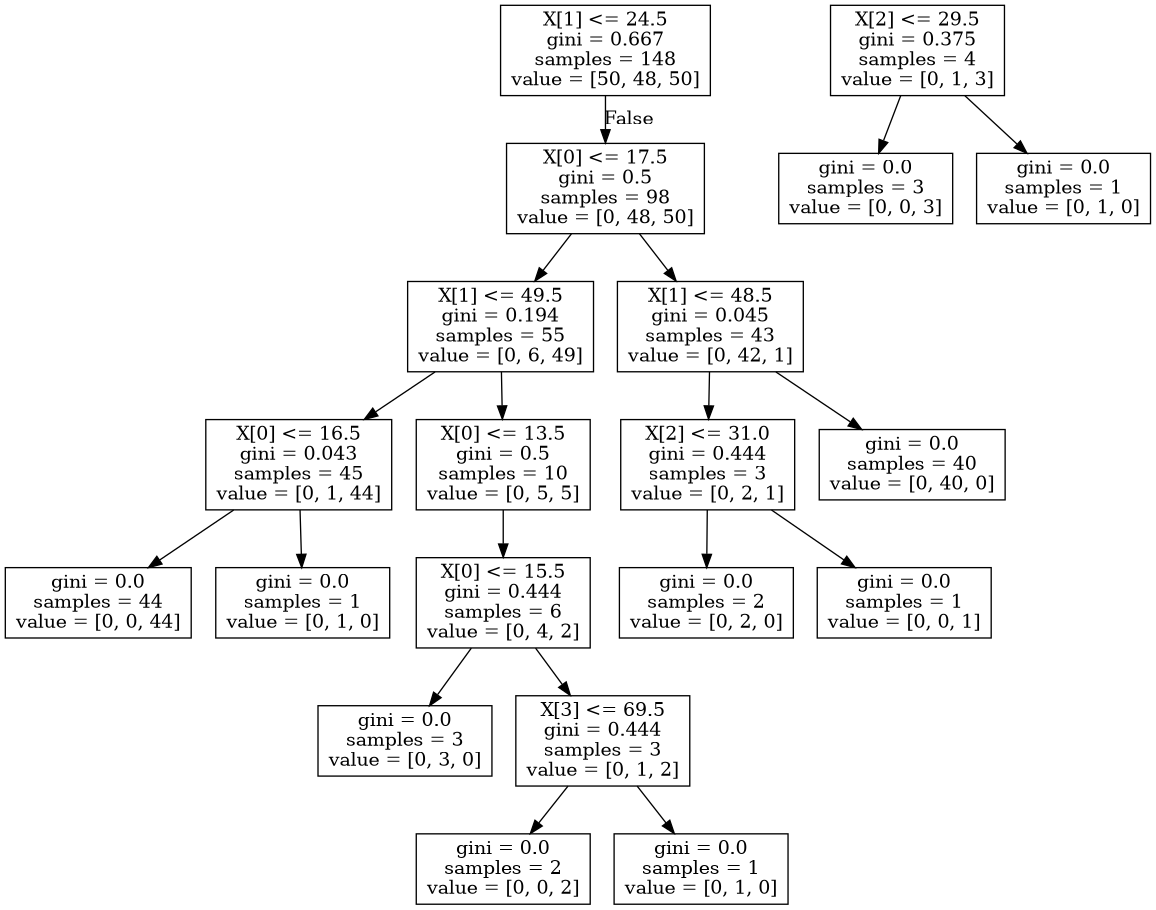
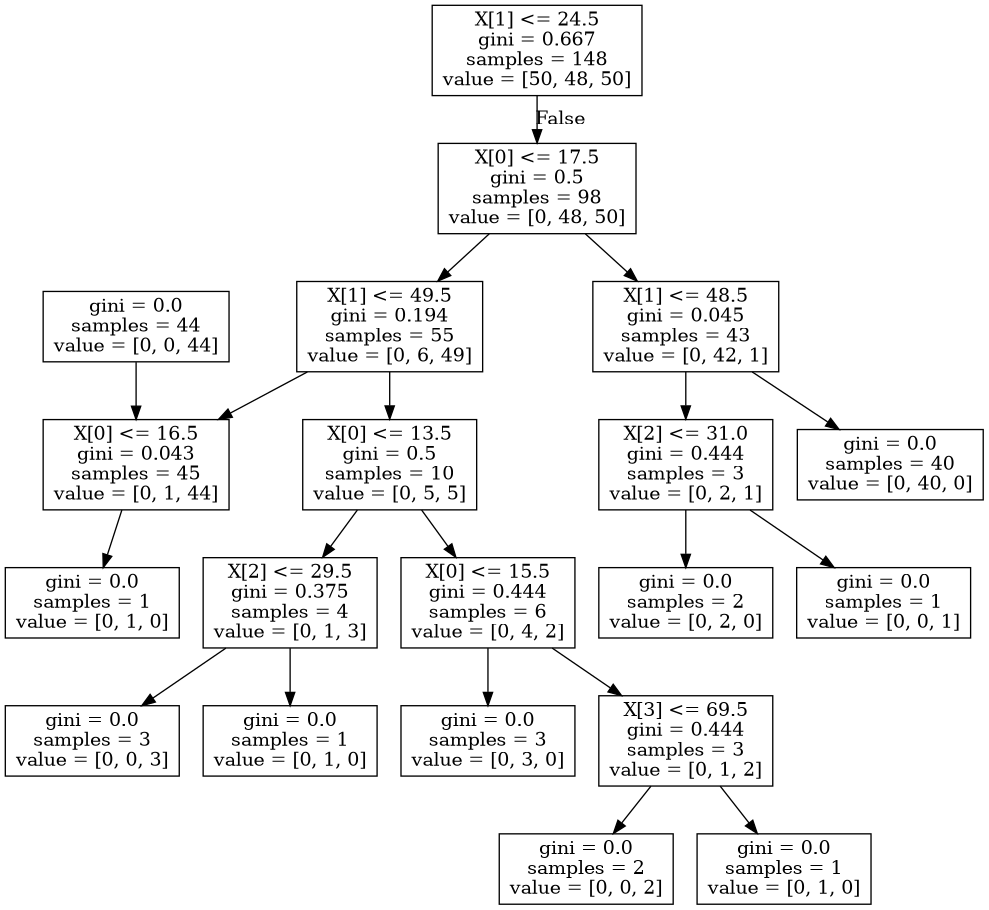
none -> (344, 528)
(197, 535) -> (136, 384)
